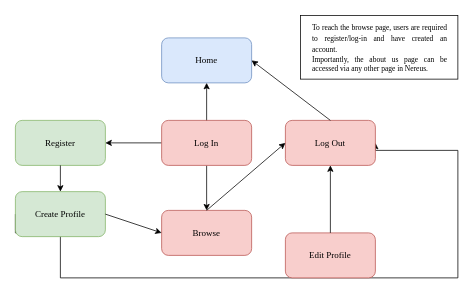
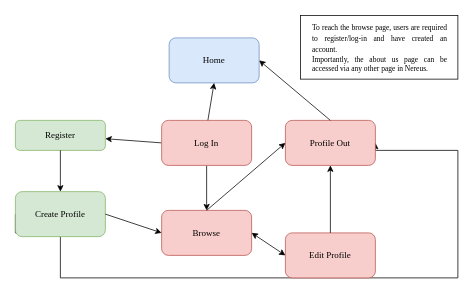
(207, 60) -> (214, 60)
(60, 143) -> (60, 135)
(330, 143) -> (330, 143)
none -> (268, 244)
